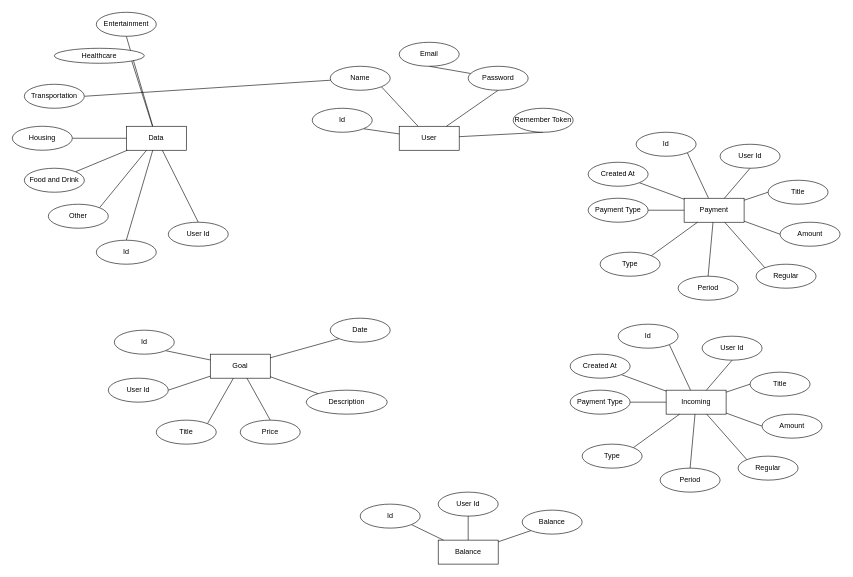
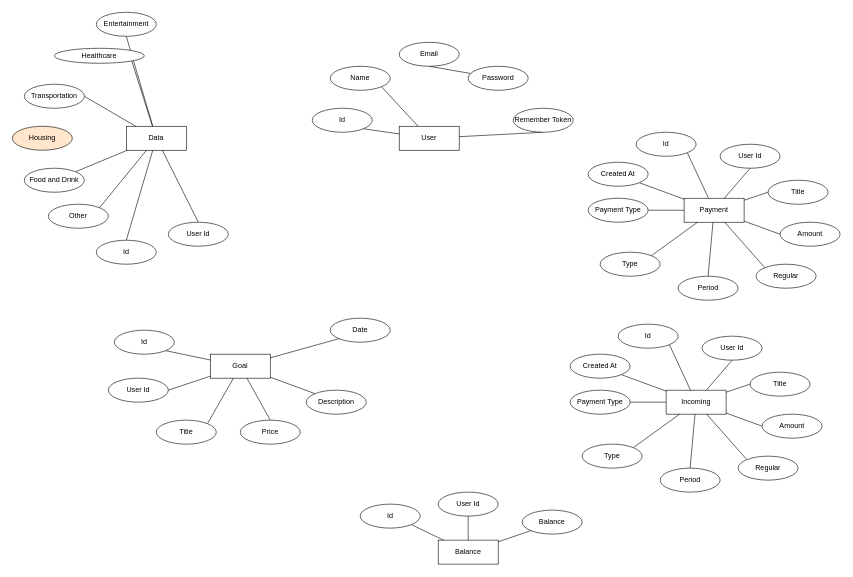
(207, 88) -> (110, 111)
(473, 108) -> none
(42, 138) -> (42, 138)
(99, 138) -> none
(347, 402) -> (336, 402)
